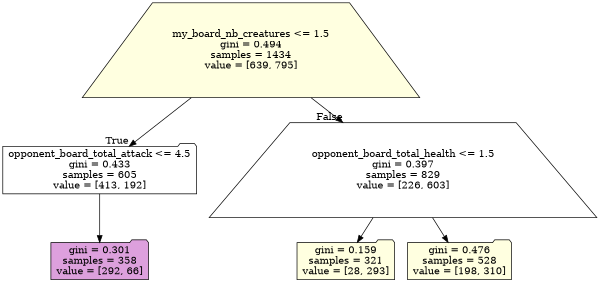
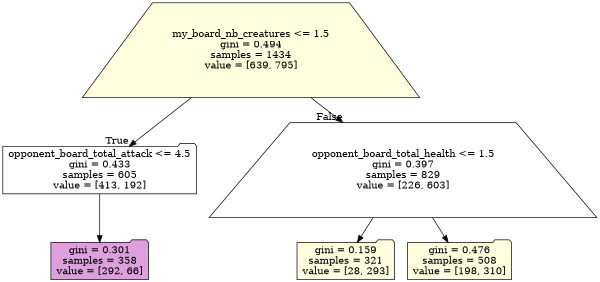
(459, 261) -> (459, 261)
